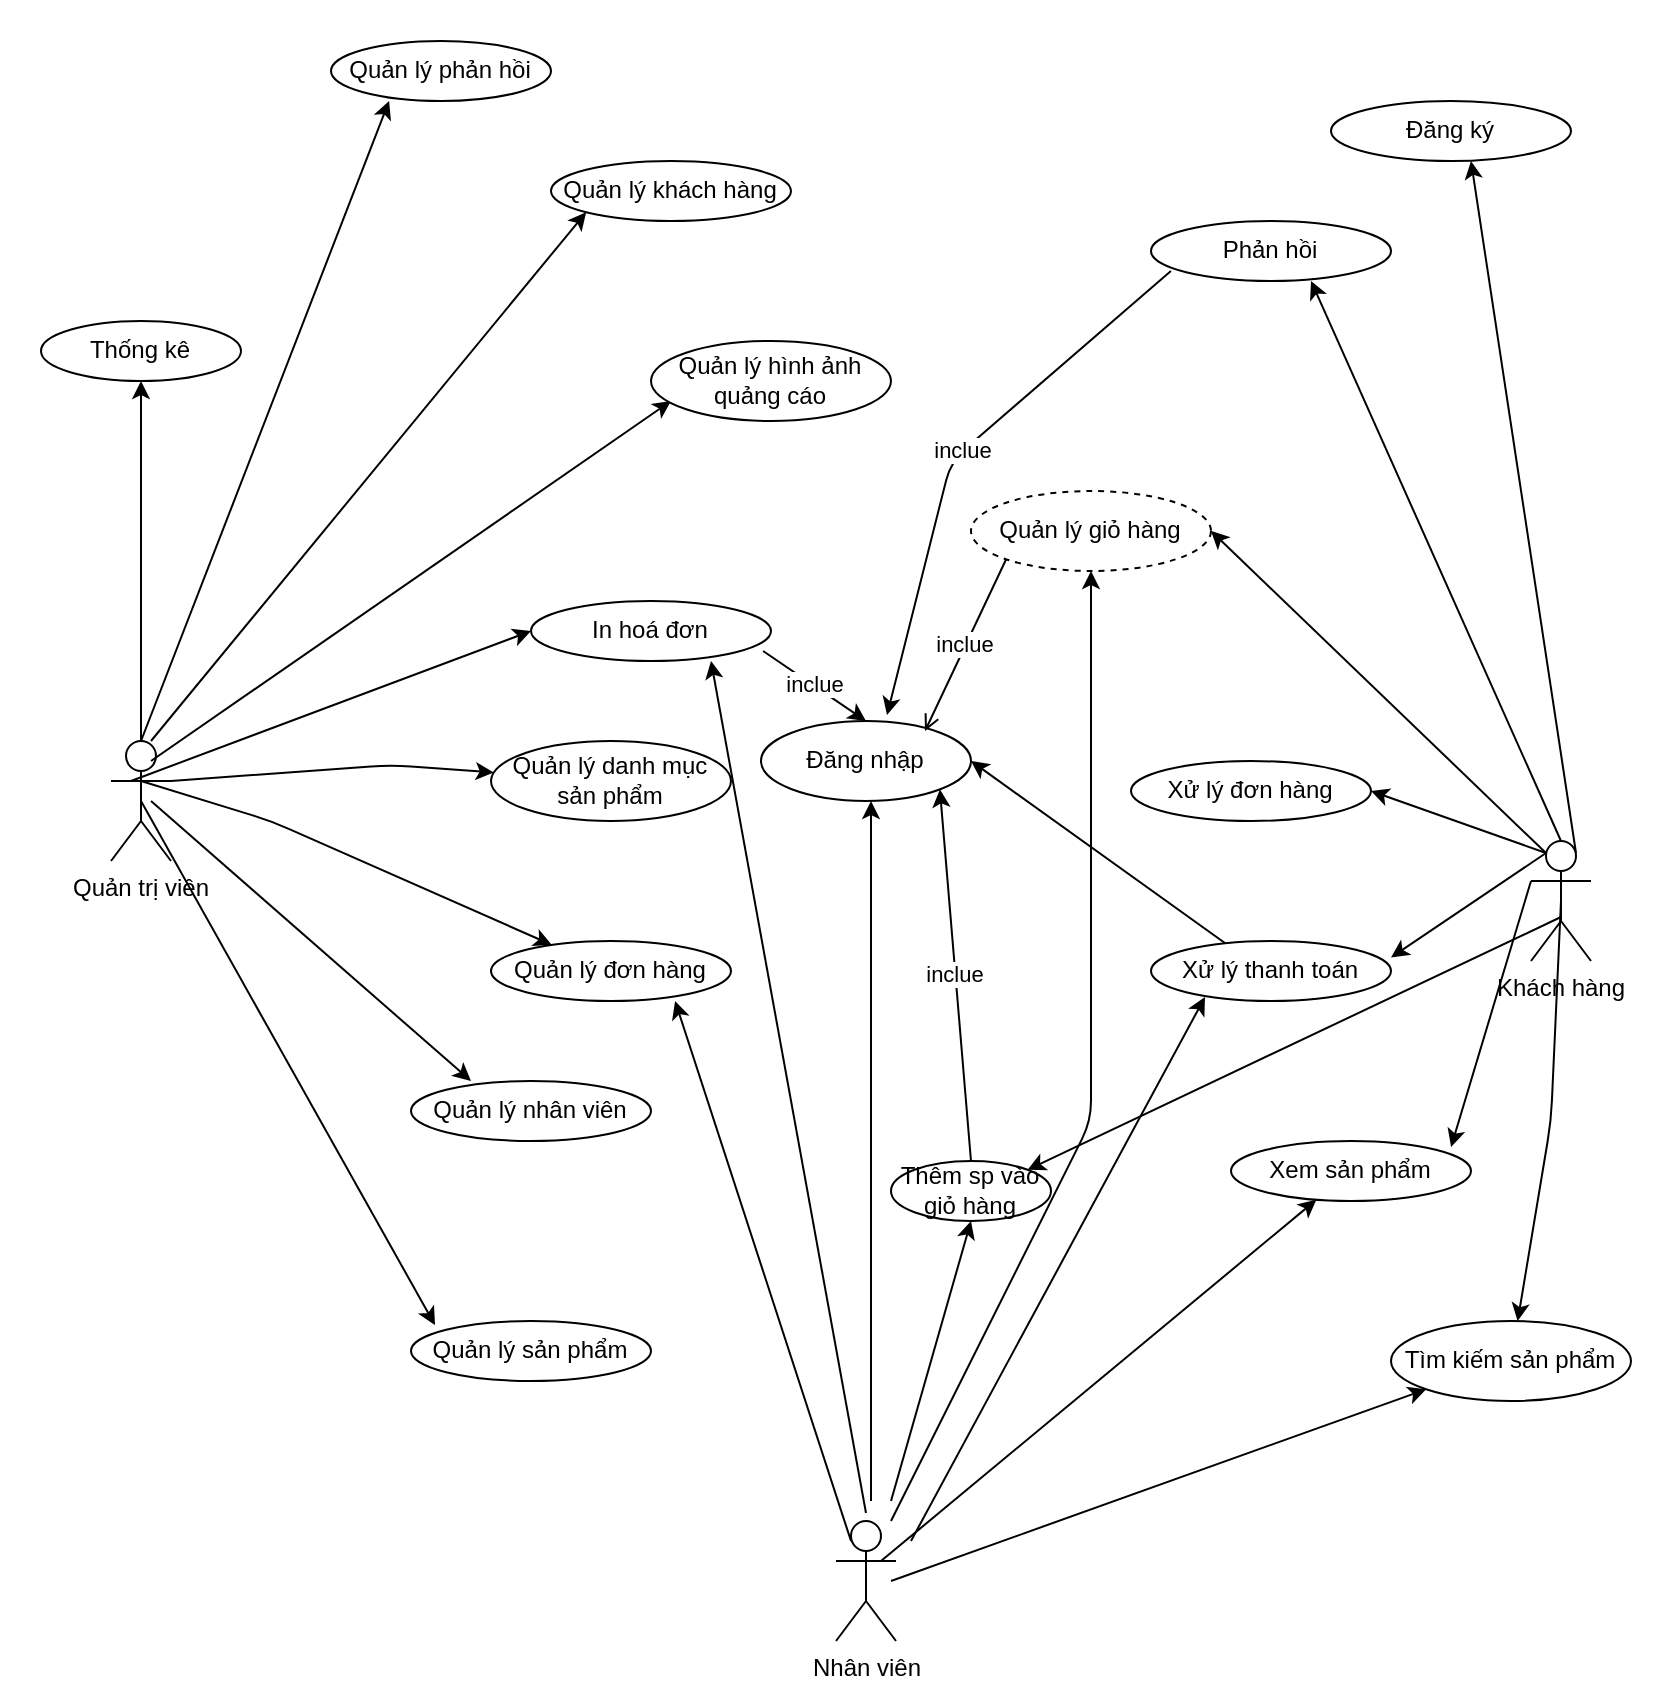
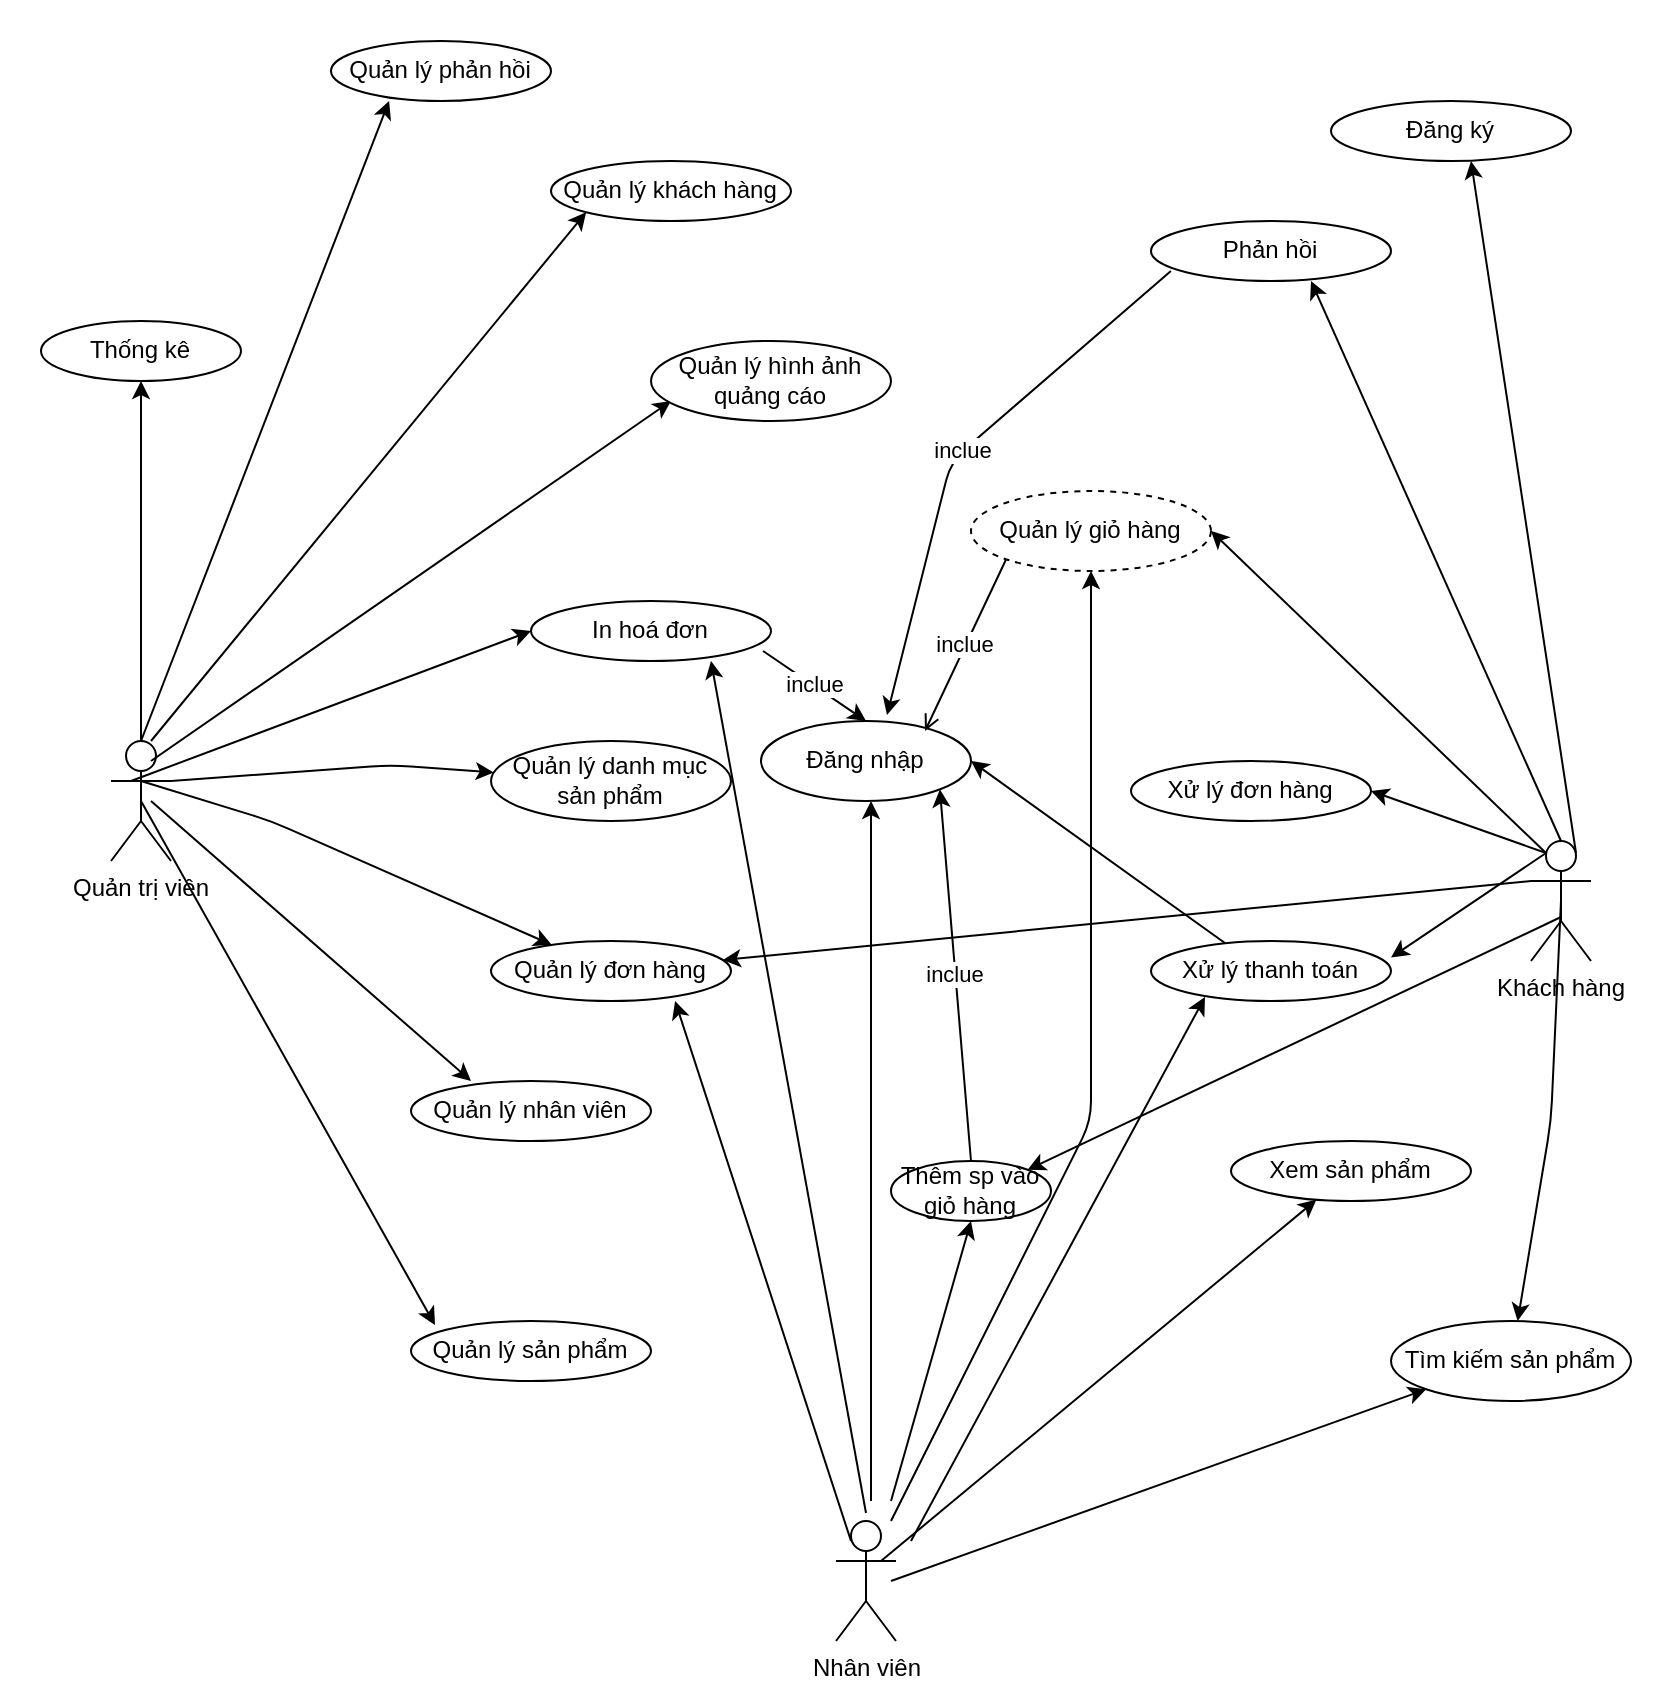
(1484, 1039) -> (1343, 899)
